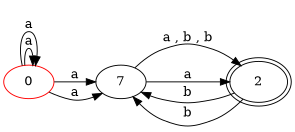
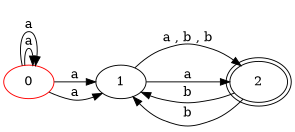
(121, 82) -> (121, 82)
